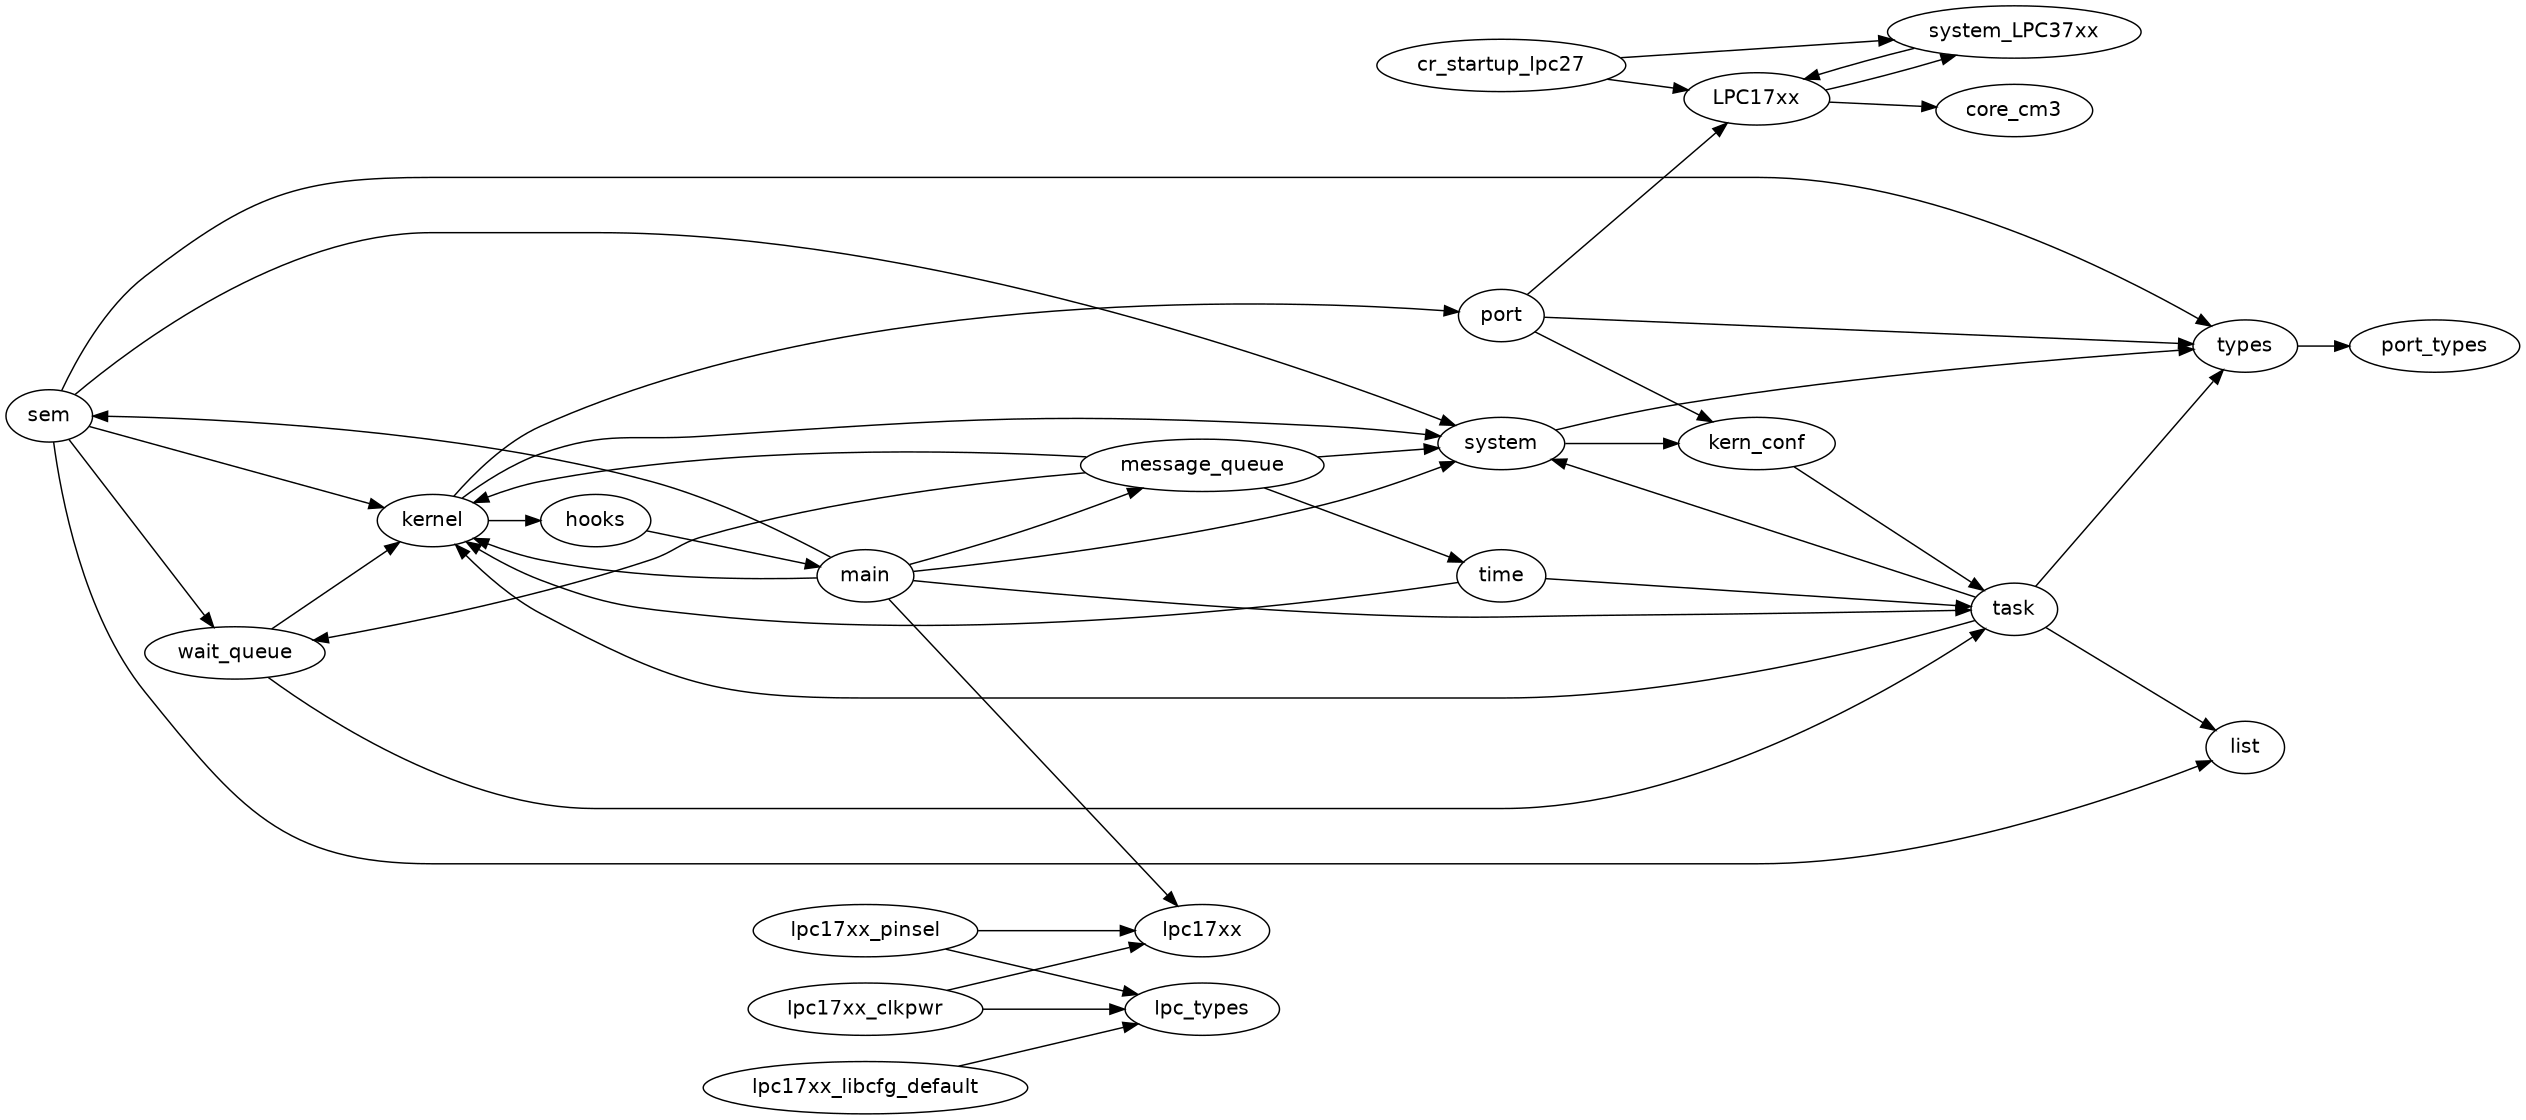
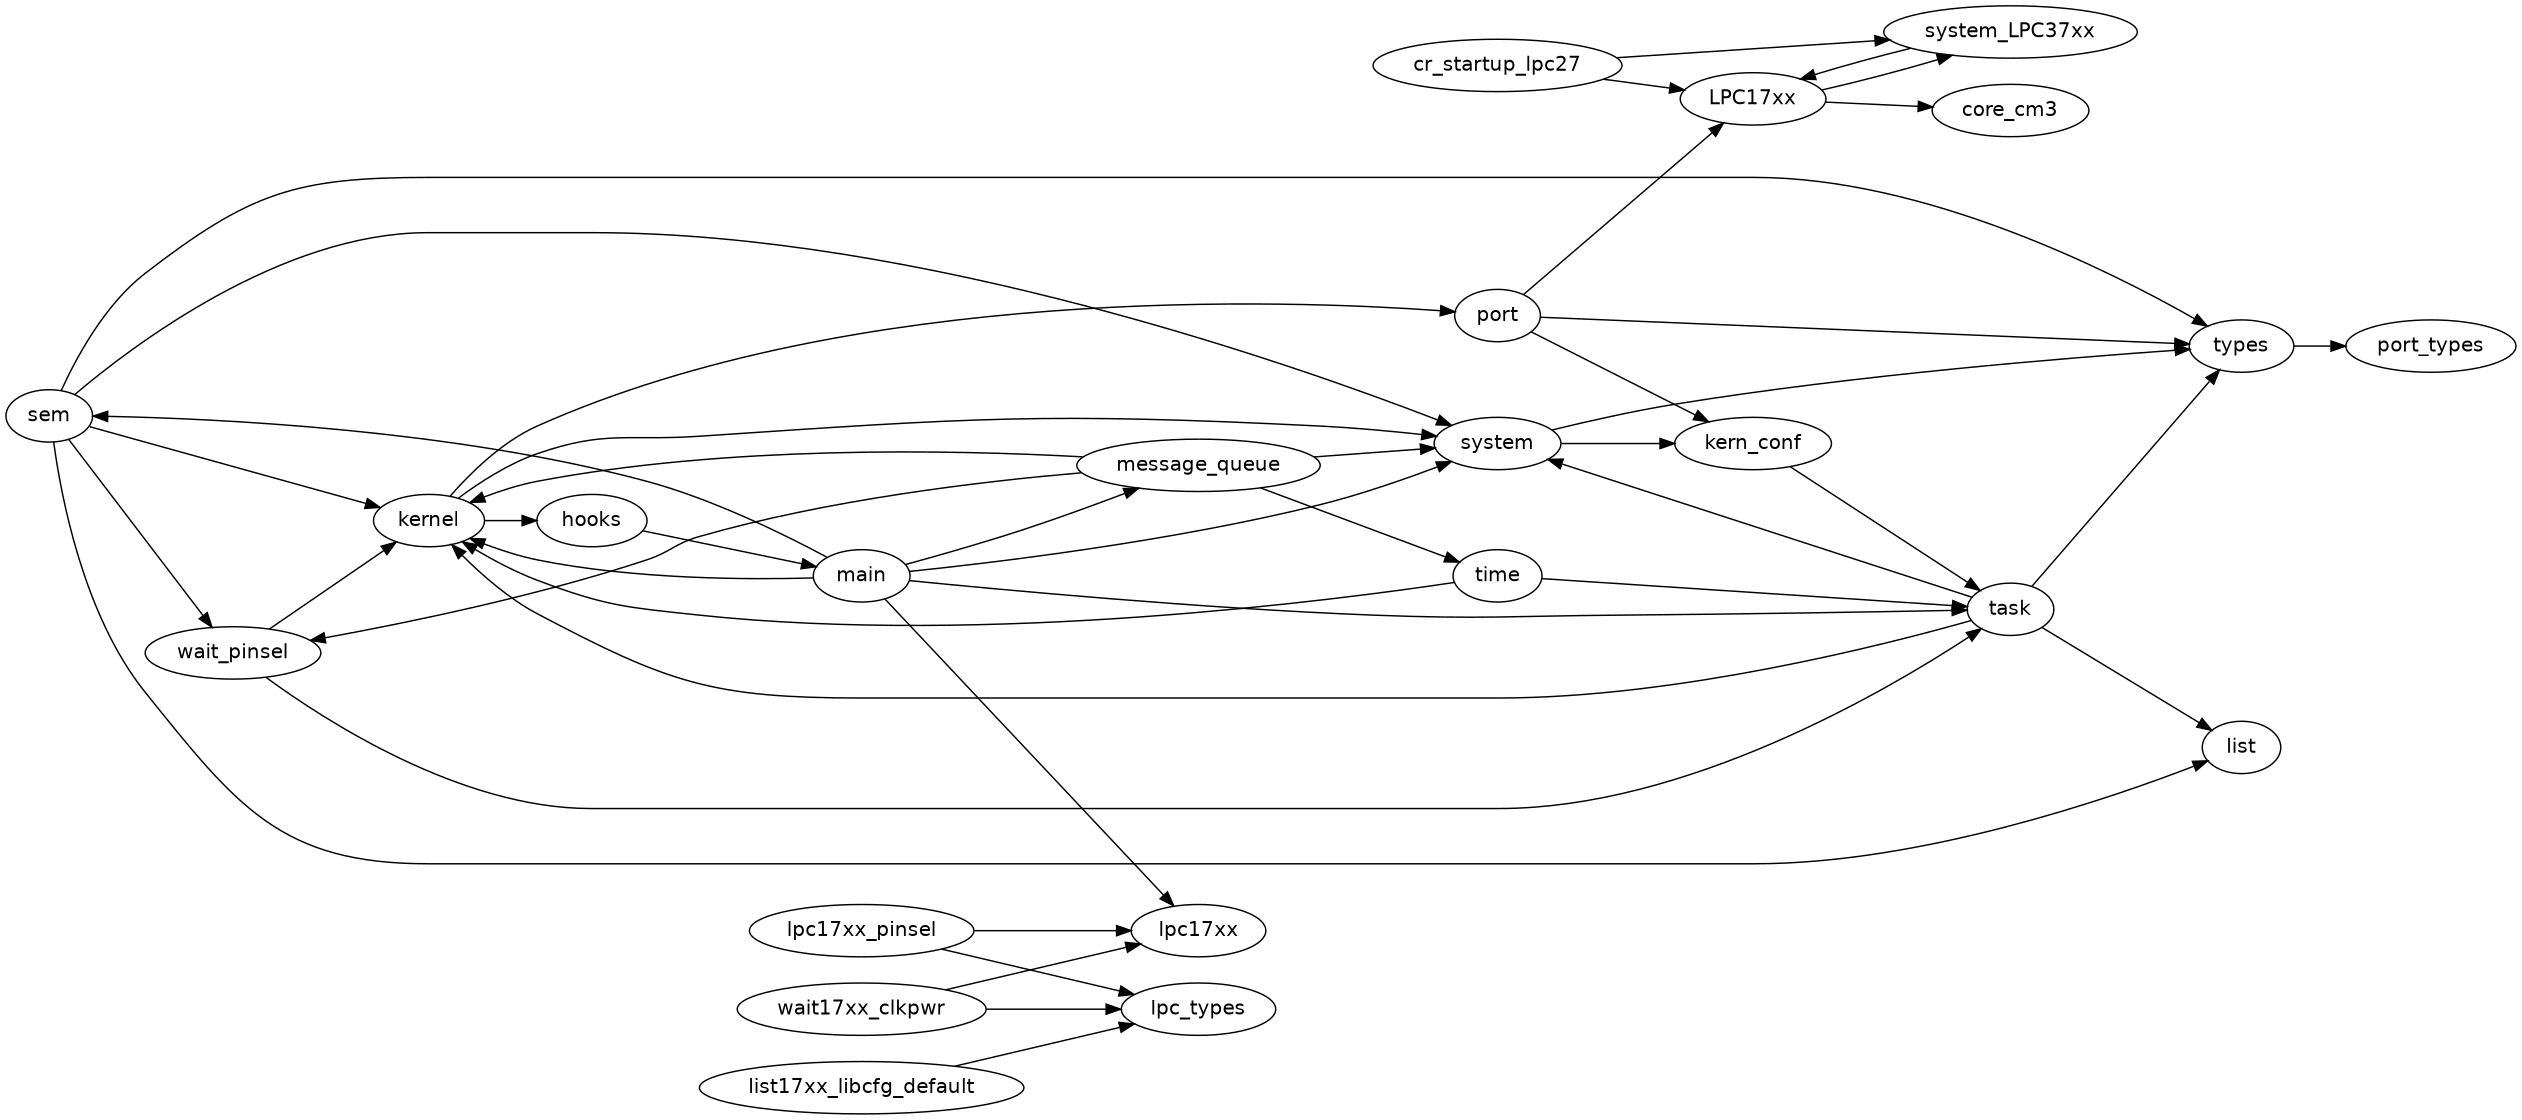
(235, 653) -> (233, 653)
(865, 1009) -> (862, 1009)
(865, 1088) -> (862, 1088)
